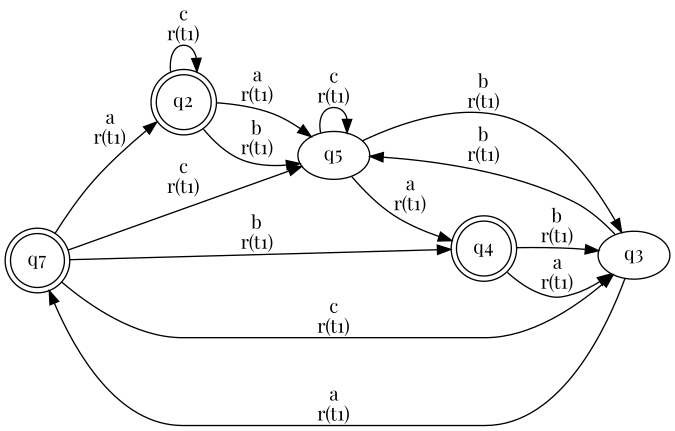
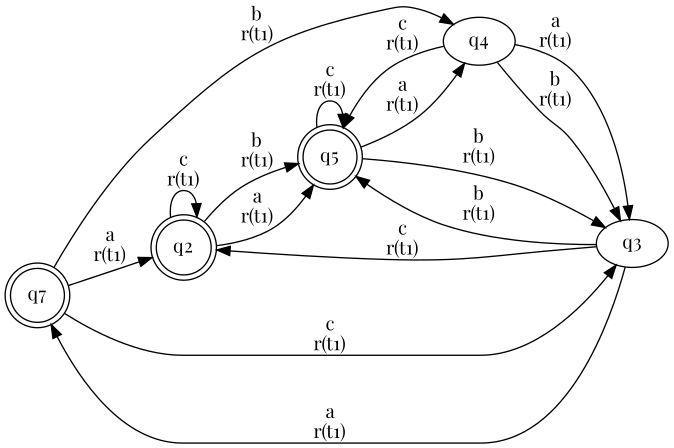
(334, 155) -> (330, 157)
(179, 211) -> (388, 69)
(484, 249) -> (479, 41)
none -> (413, 260)
